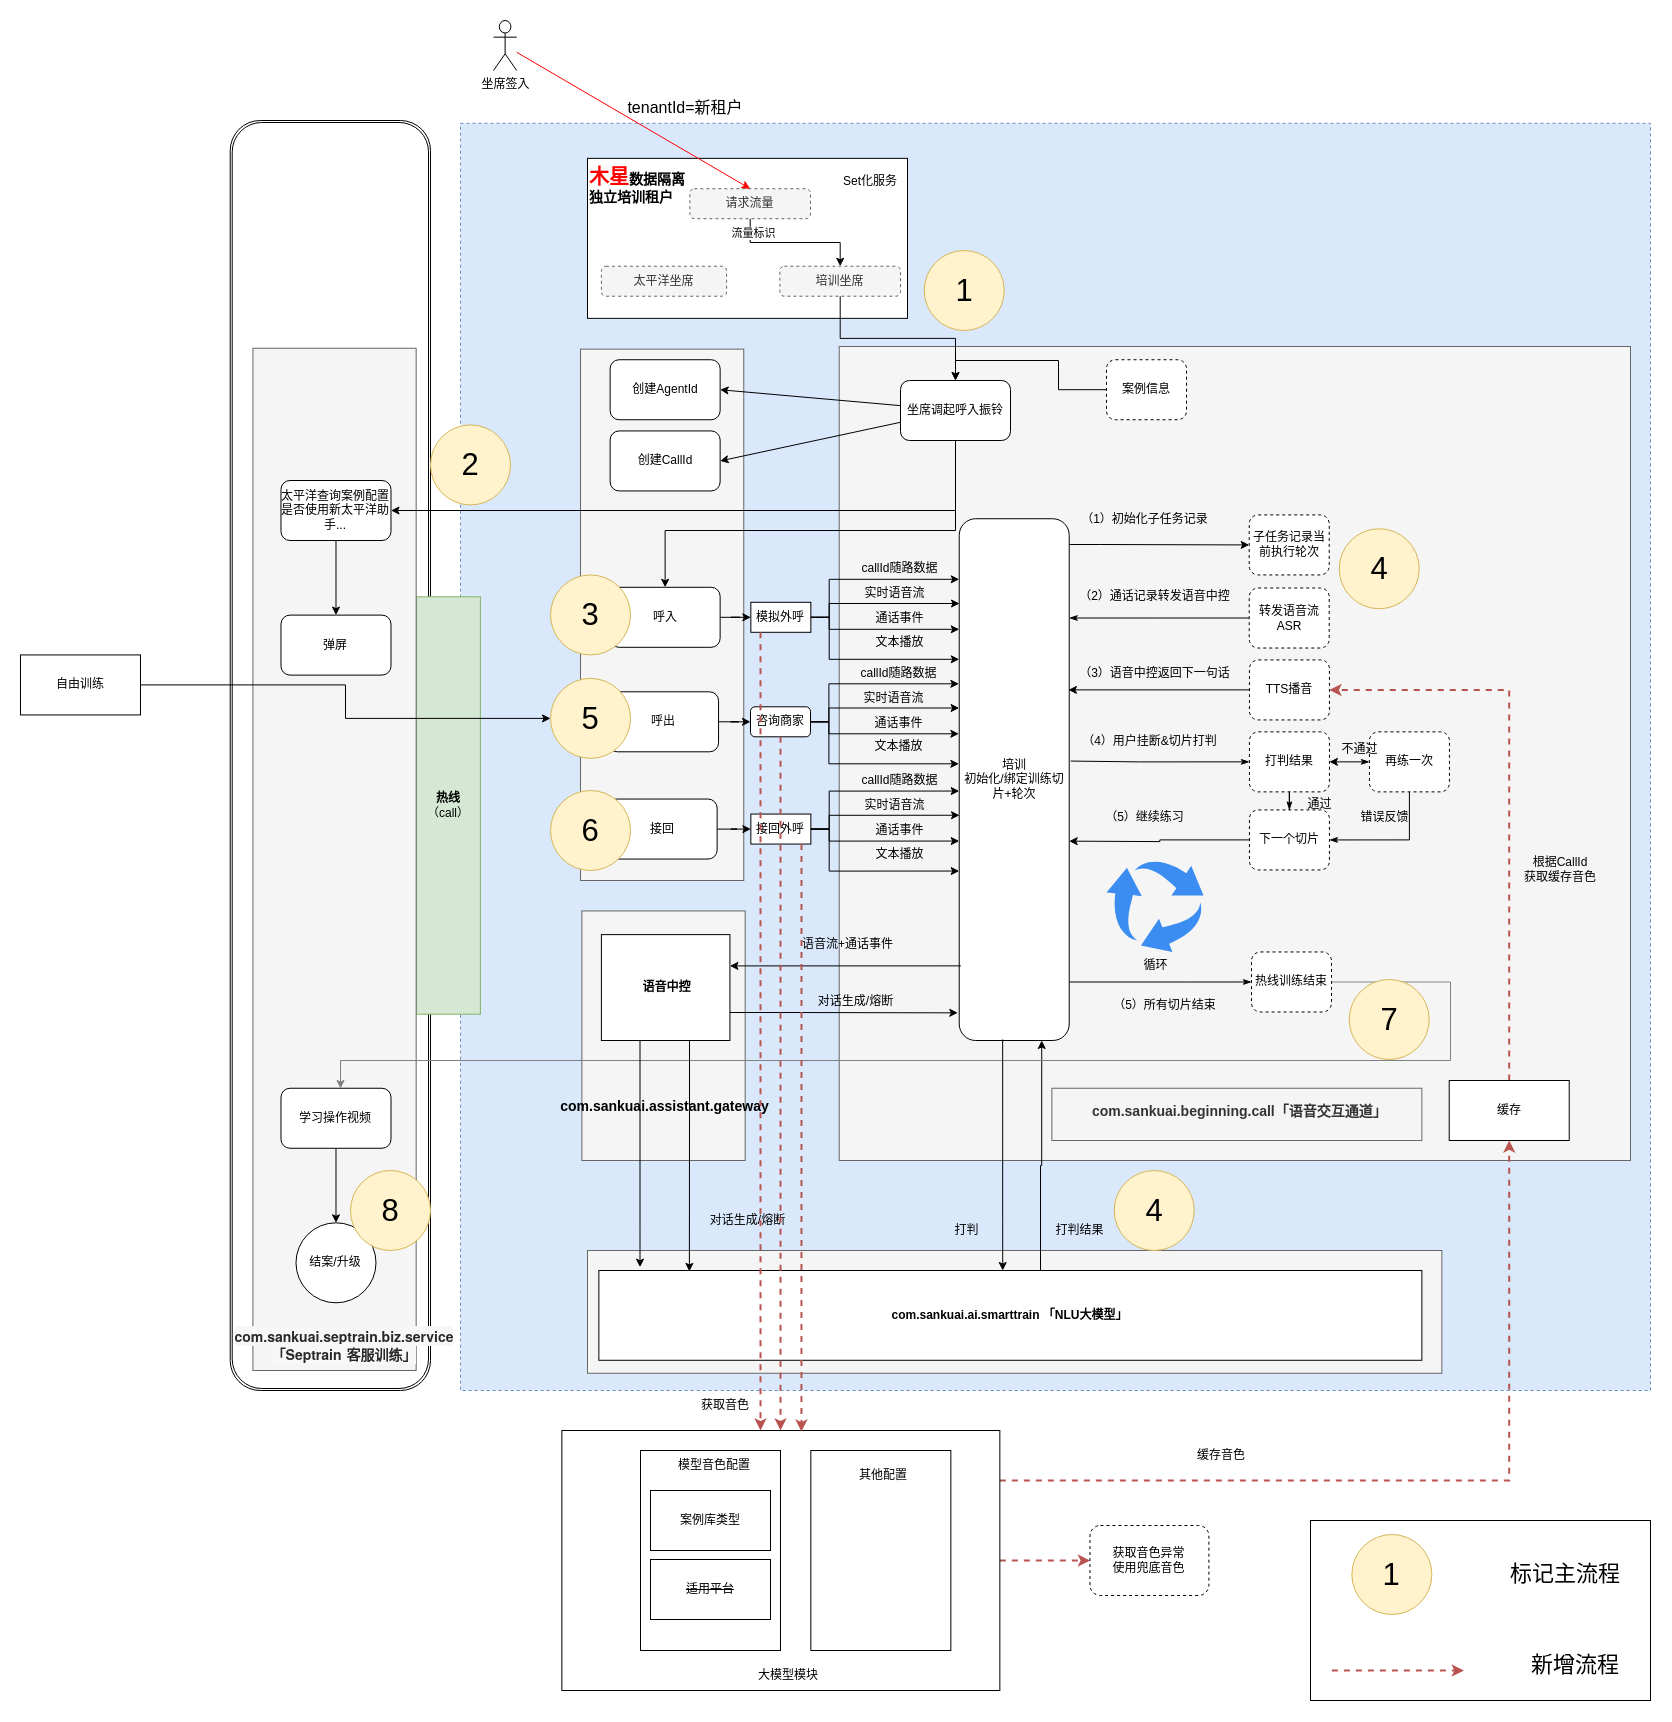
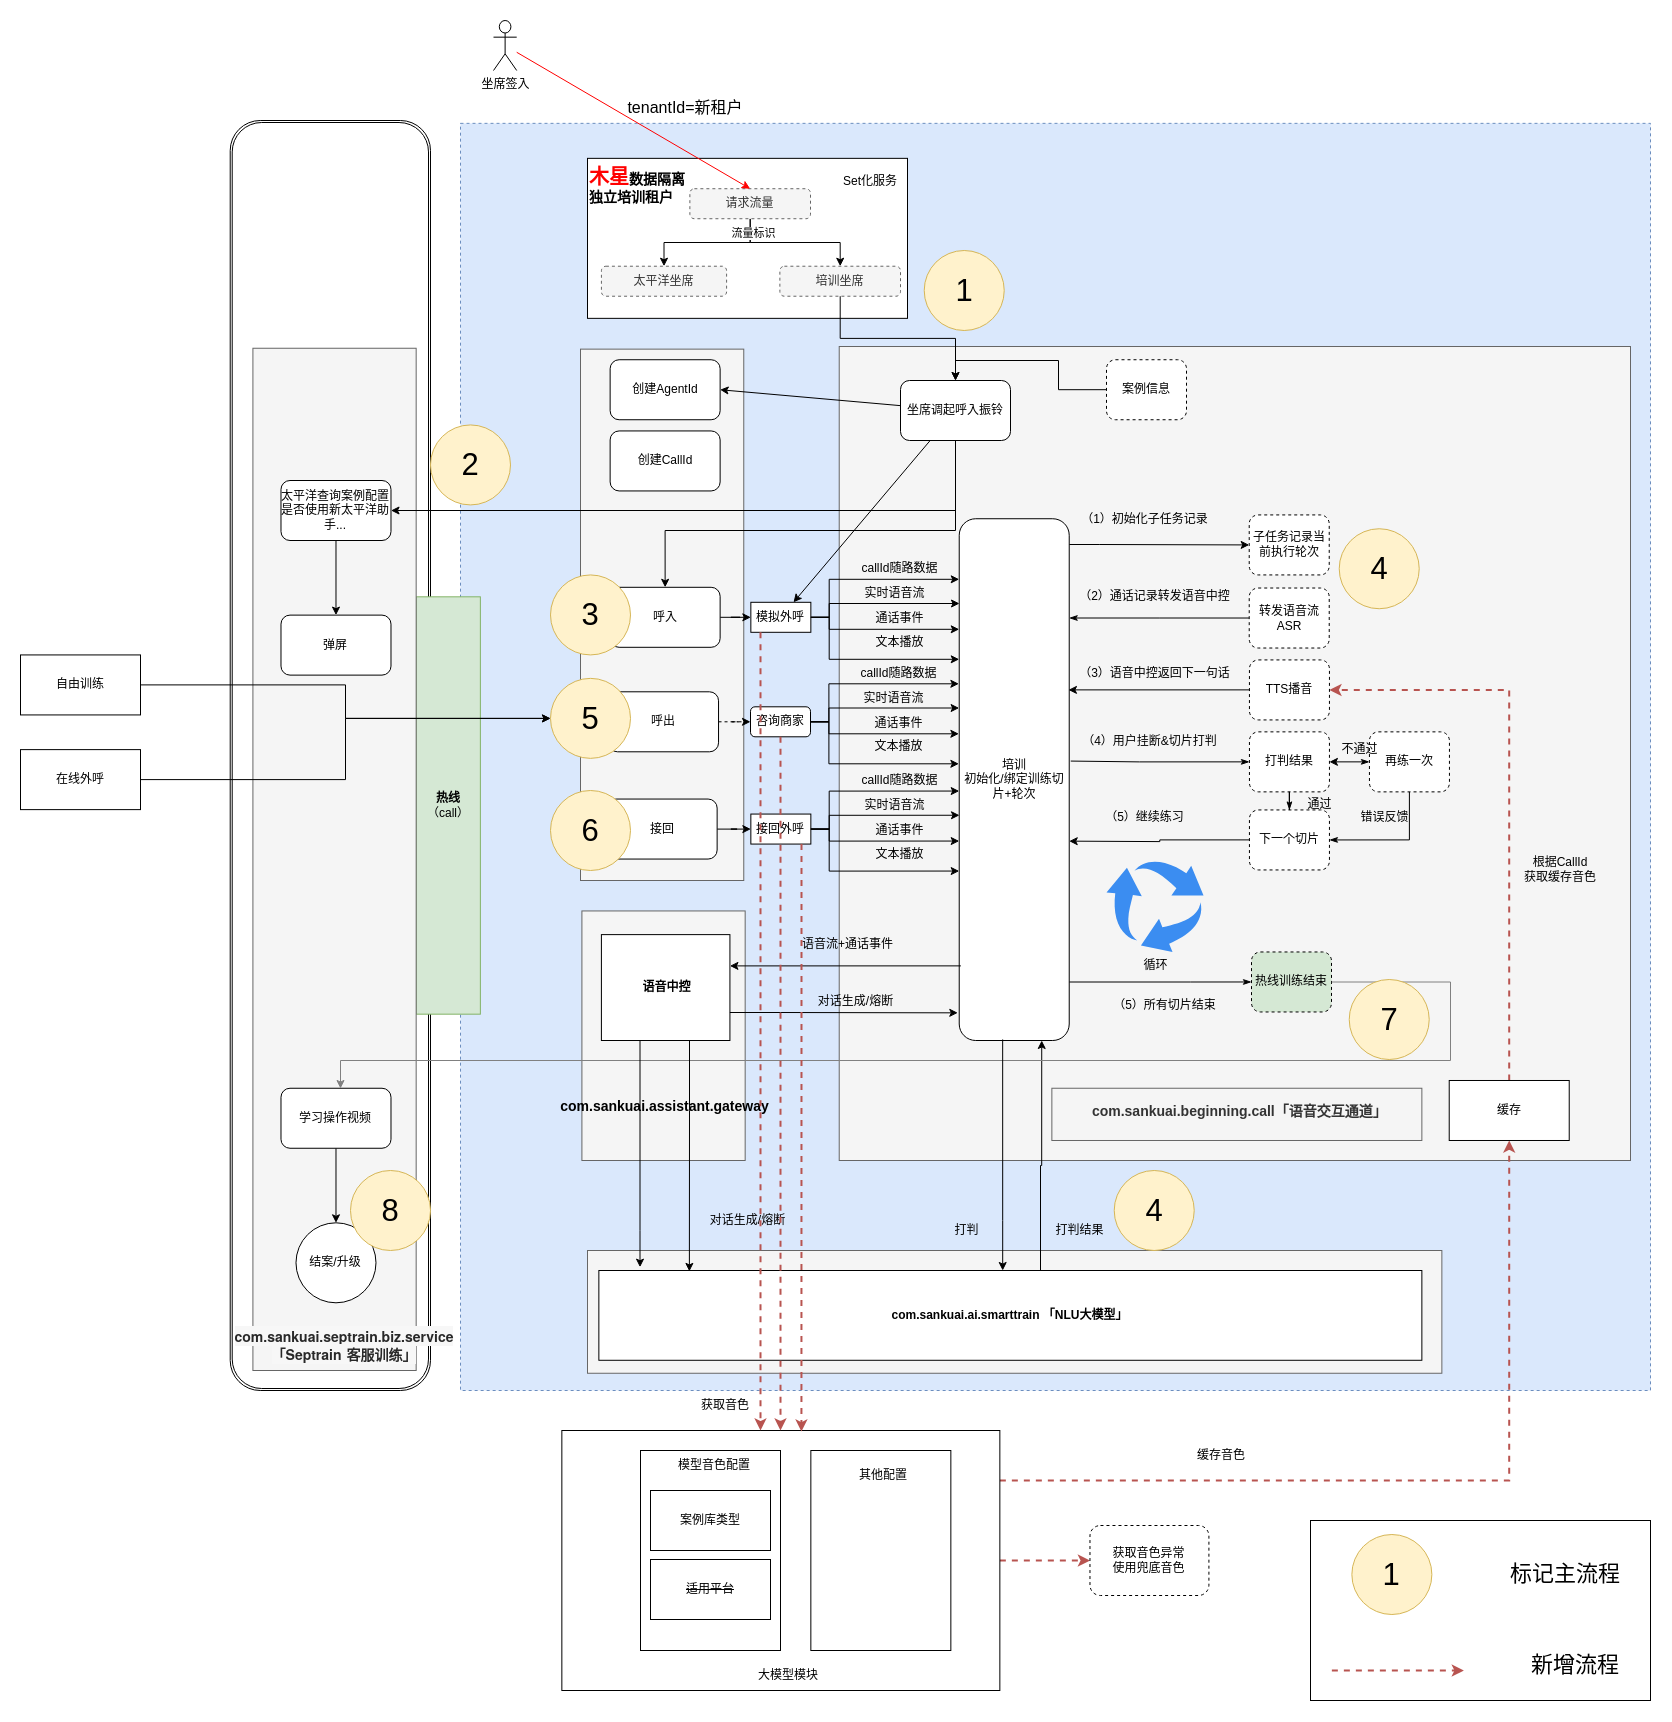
none -> (698, 243)
(813, 441) -> (864, 519)
(738, 722) -> (738, 722)
none -> (81, 780)
none -> (273, 780)
(1292, 982) -> (1292, 982)
